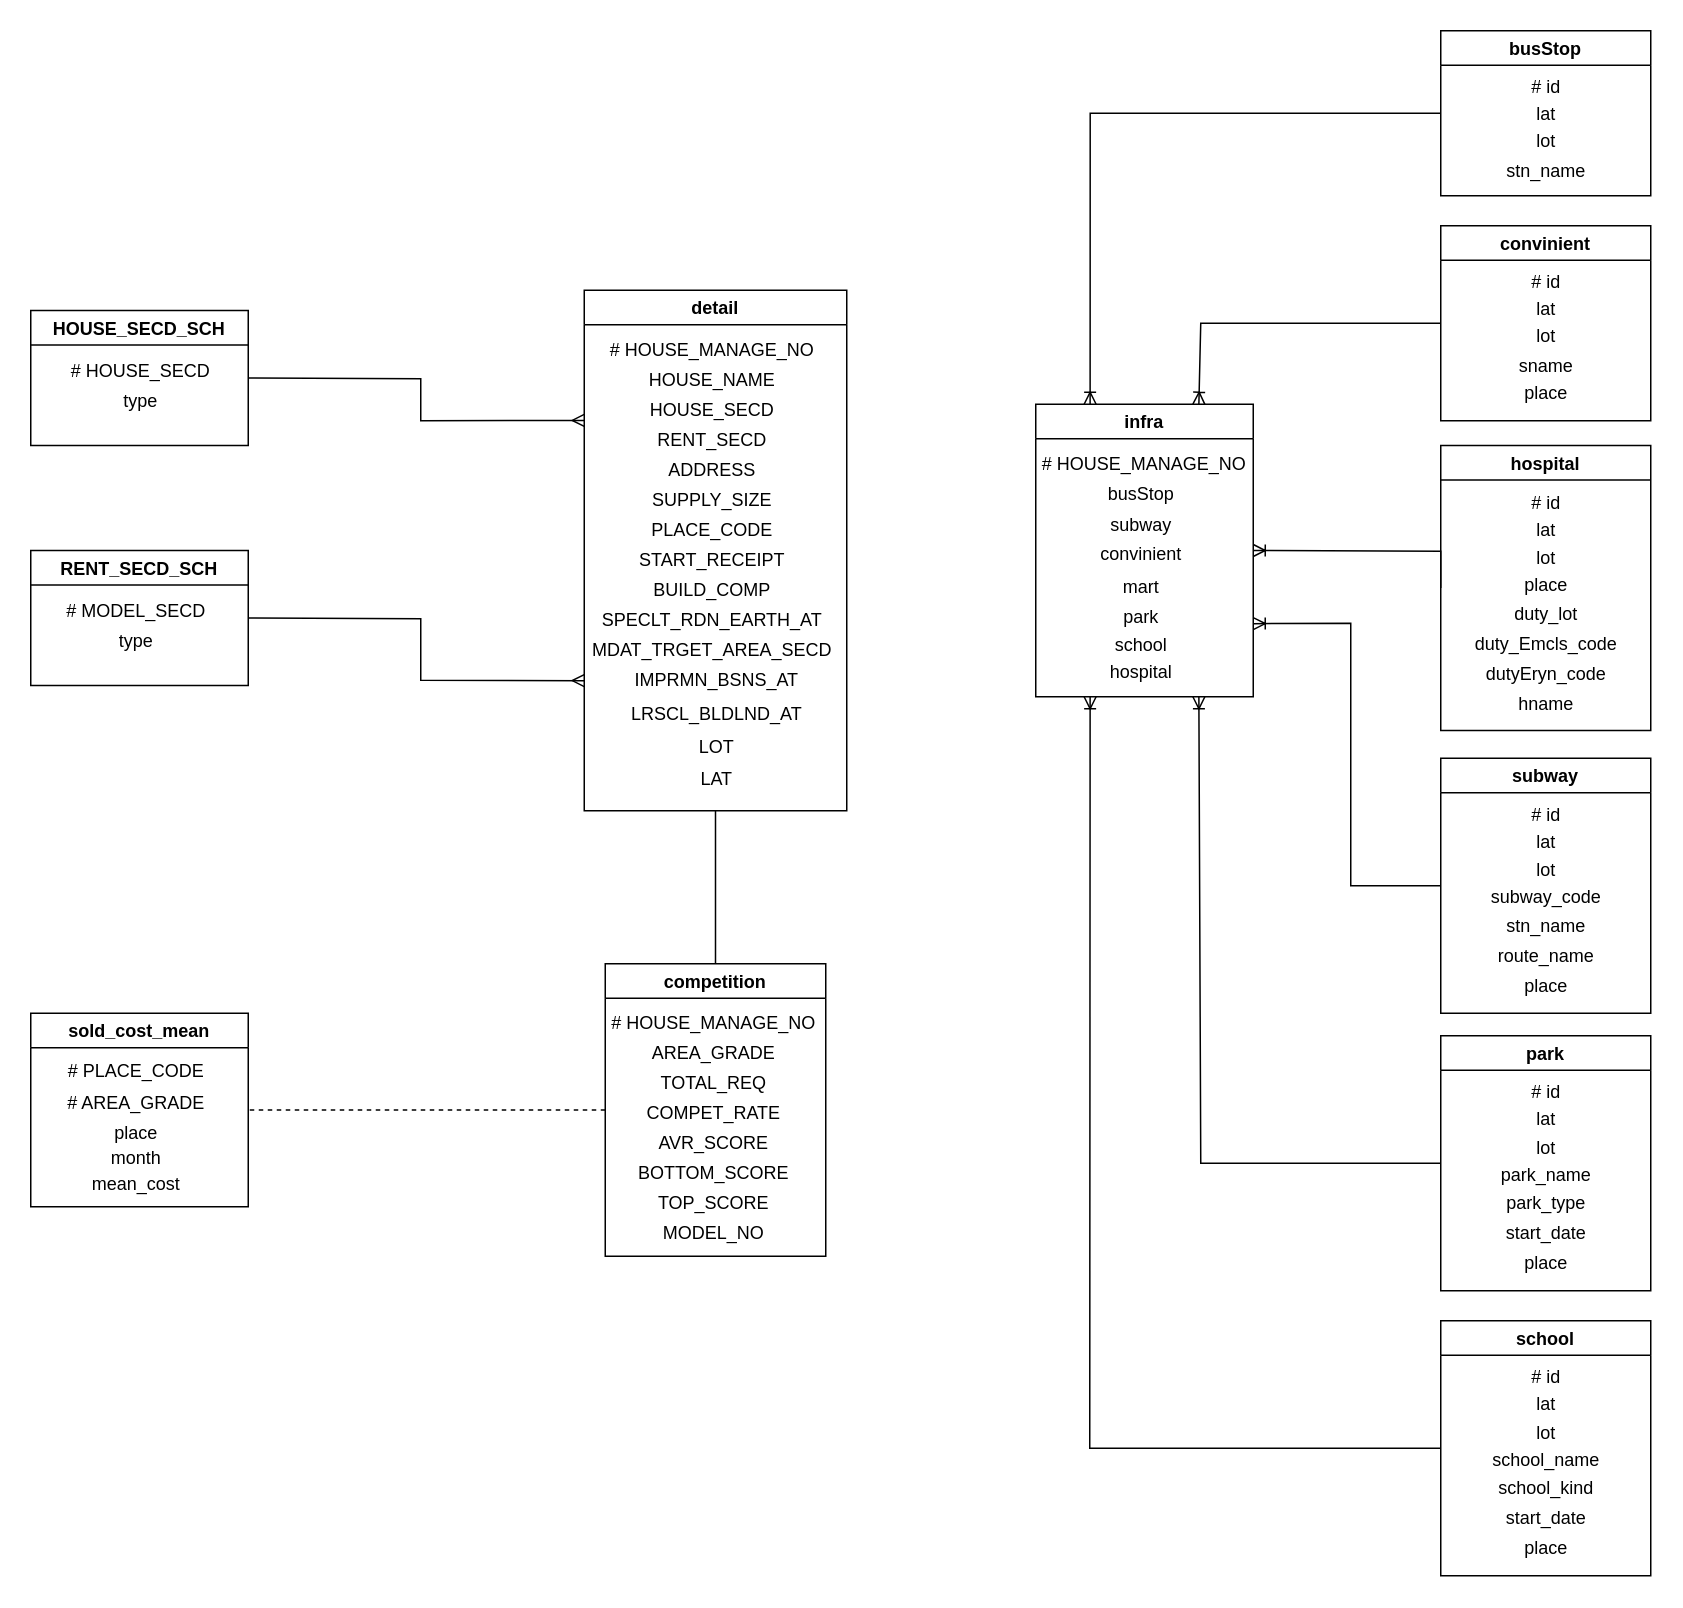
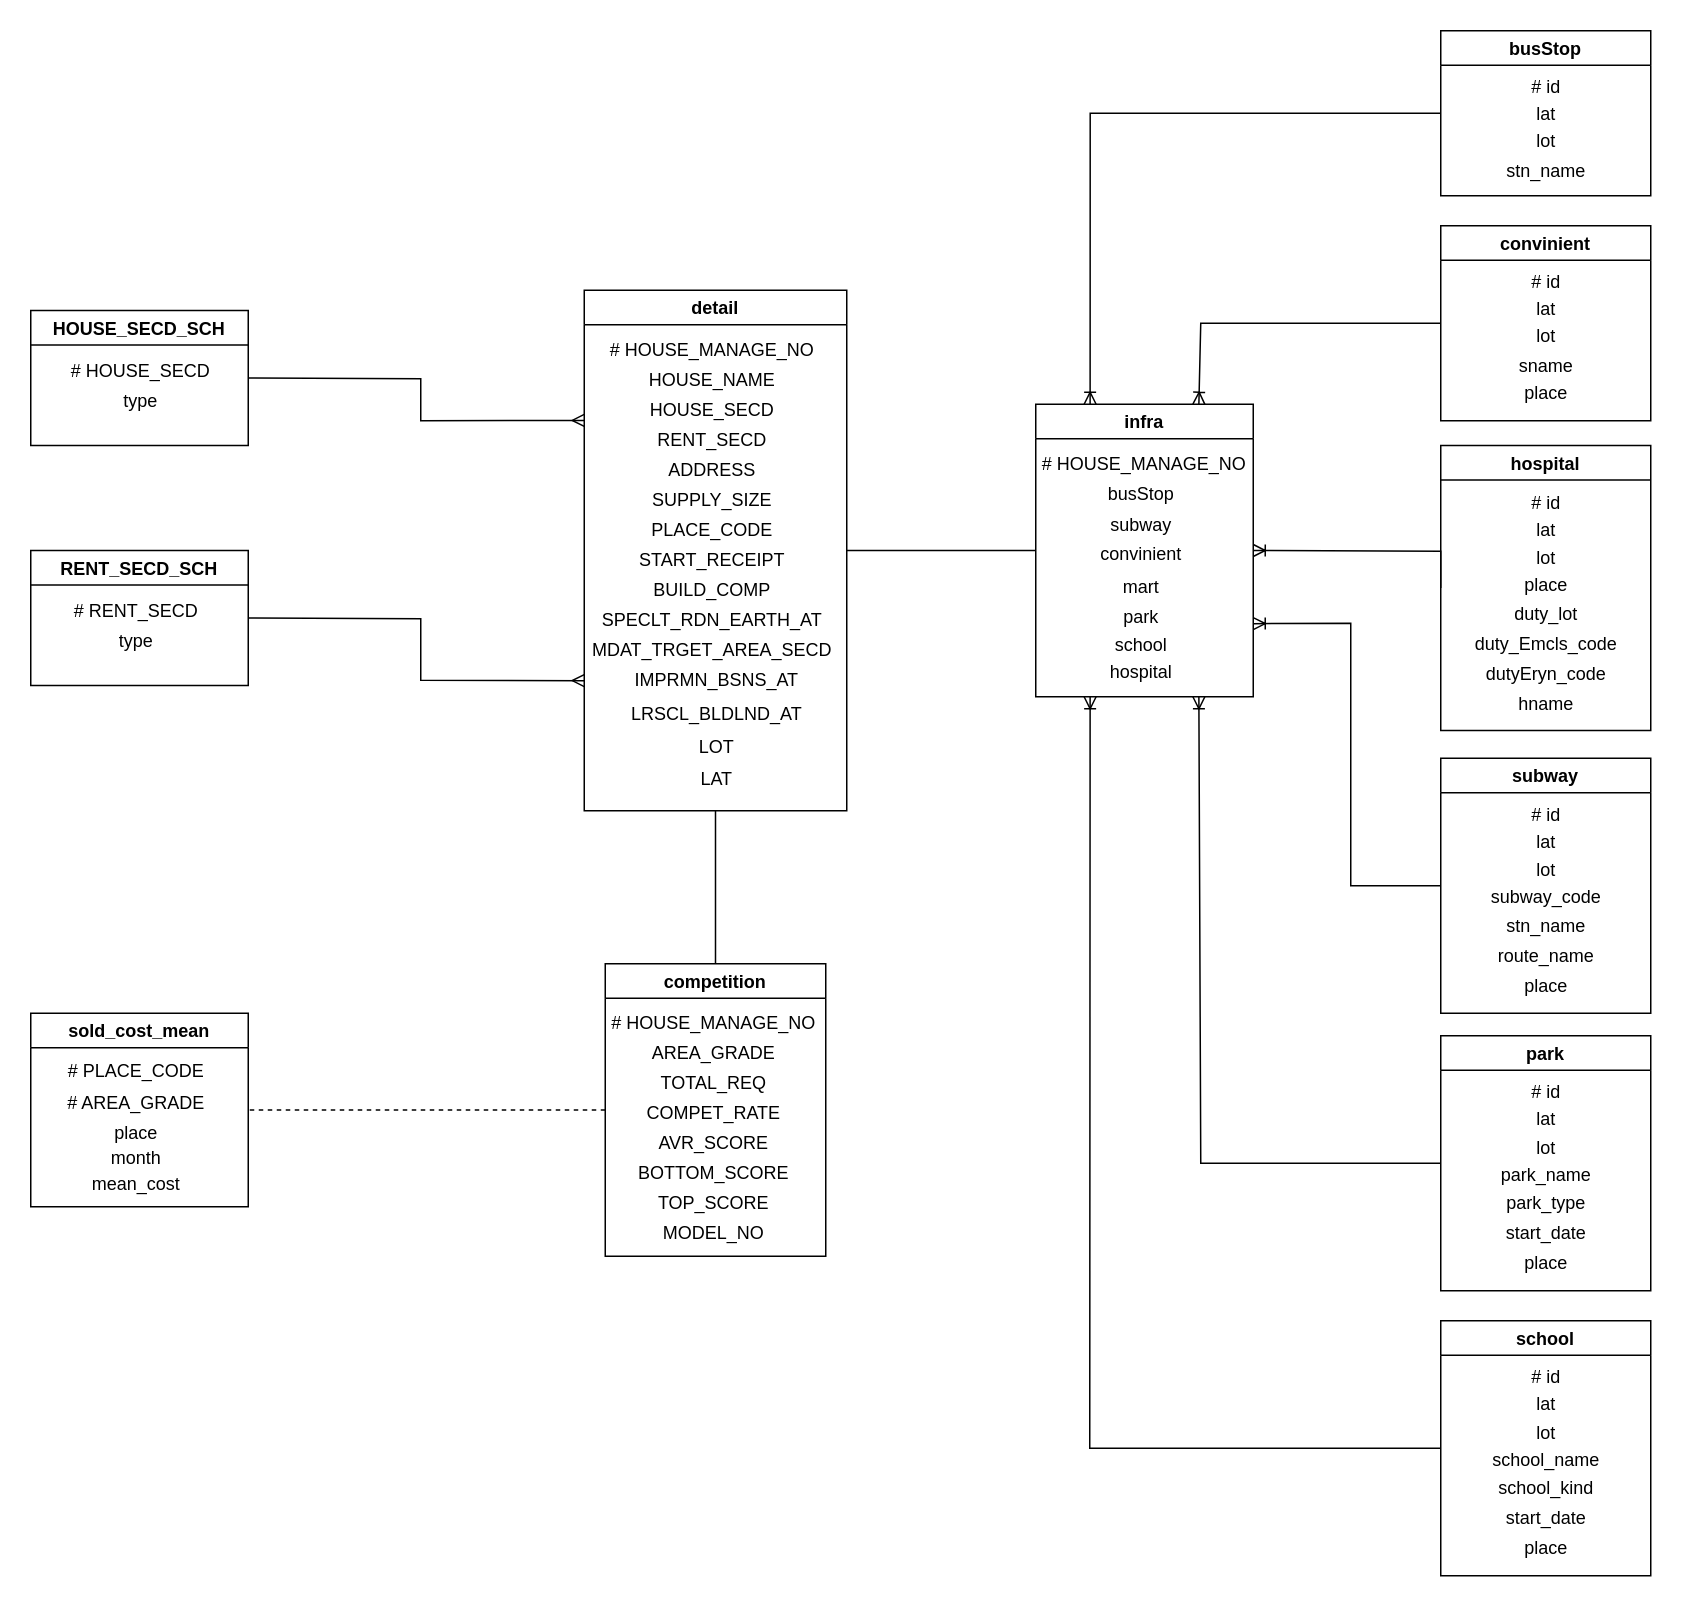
none -> (941, 551)
(137, 611) -> (137, 611)
